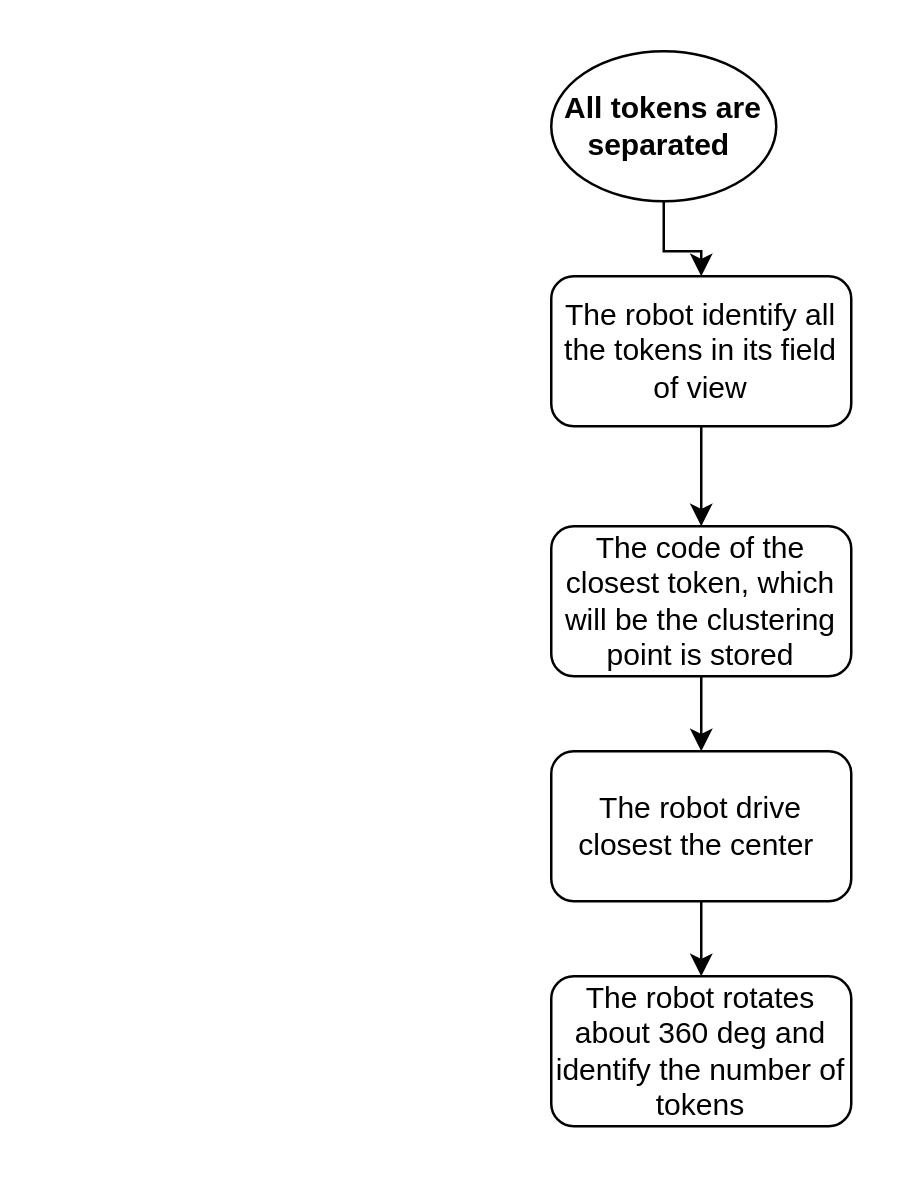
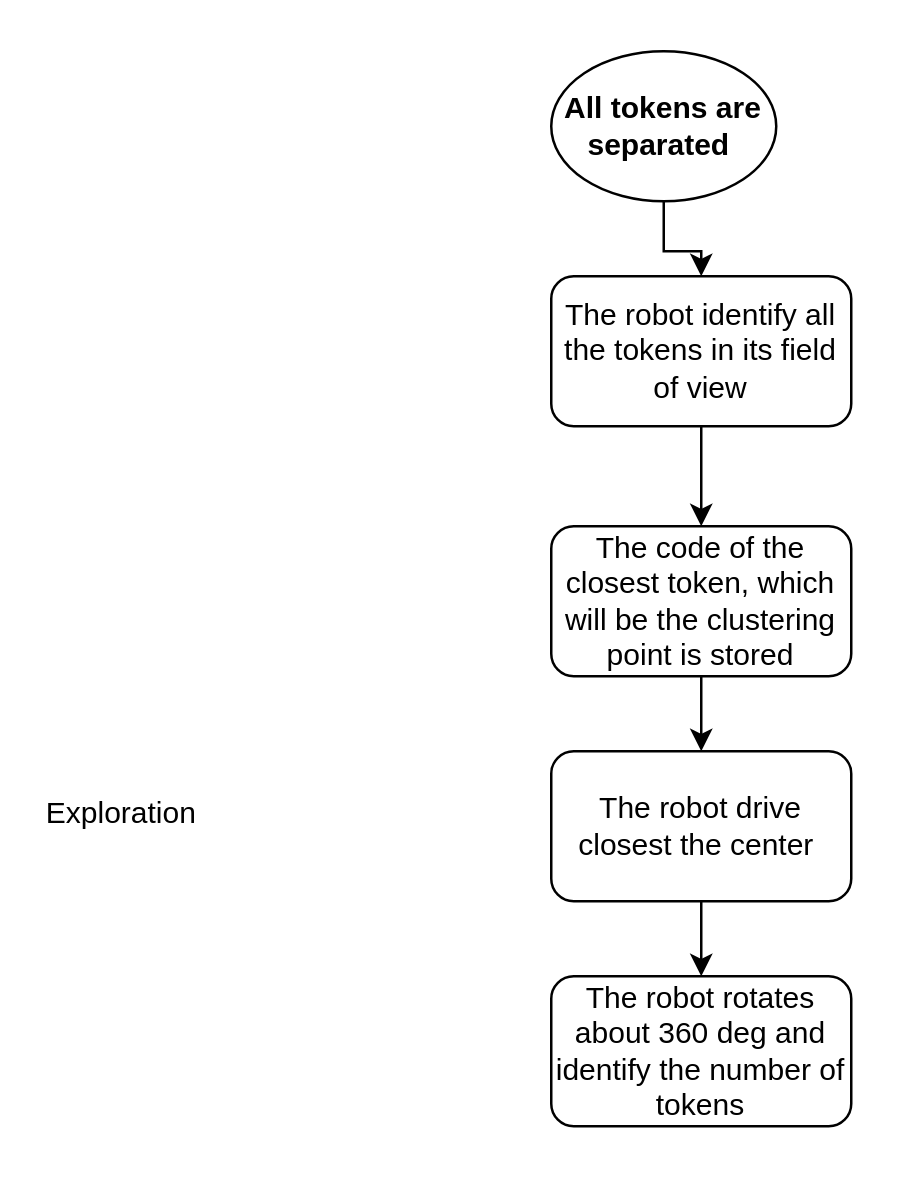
none -> (126, 814)
